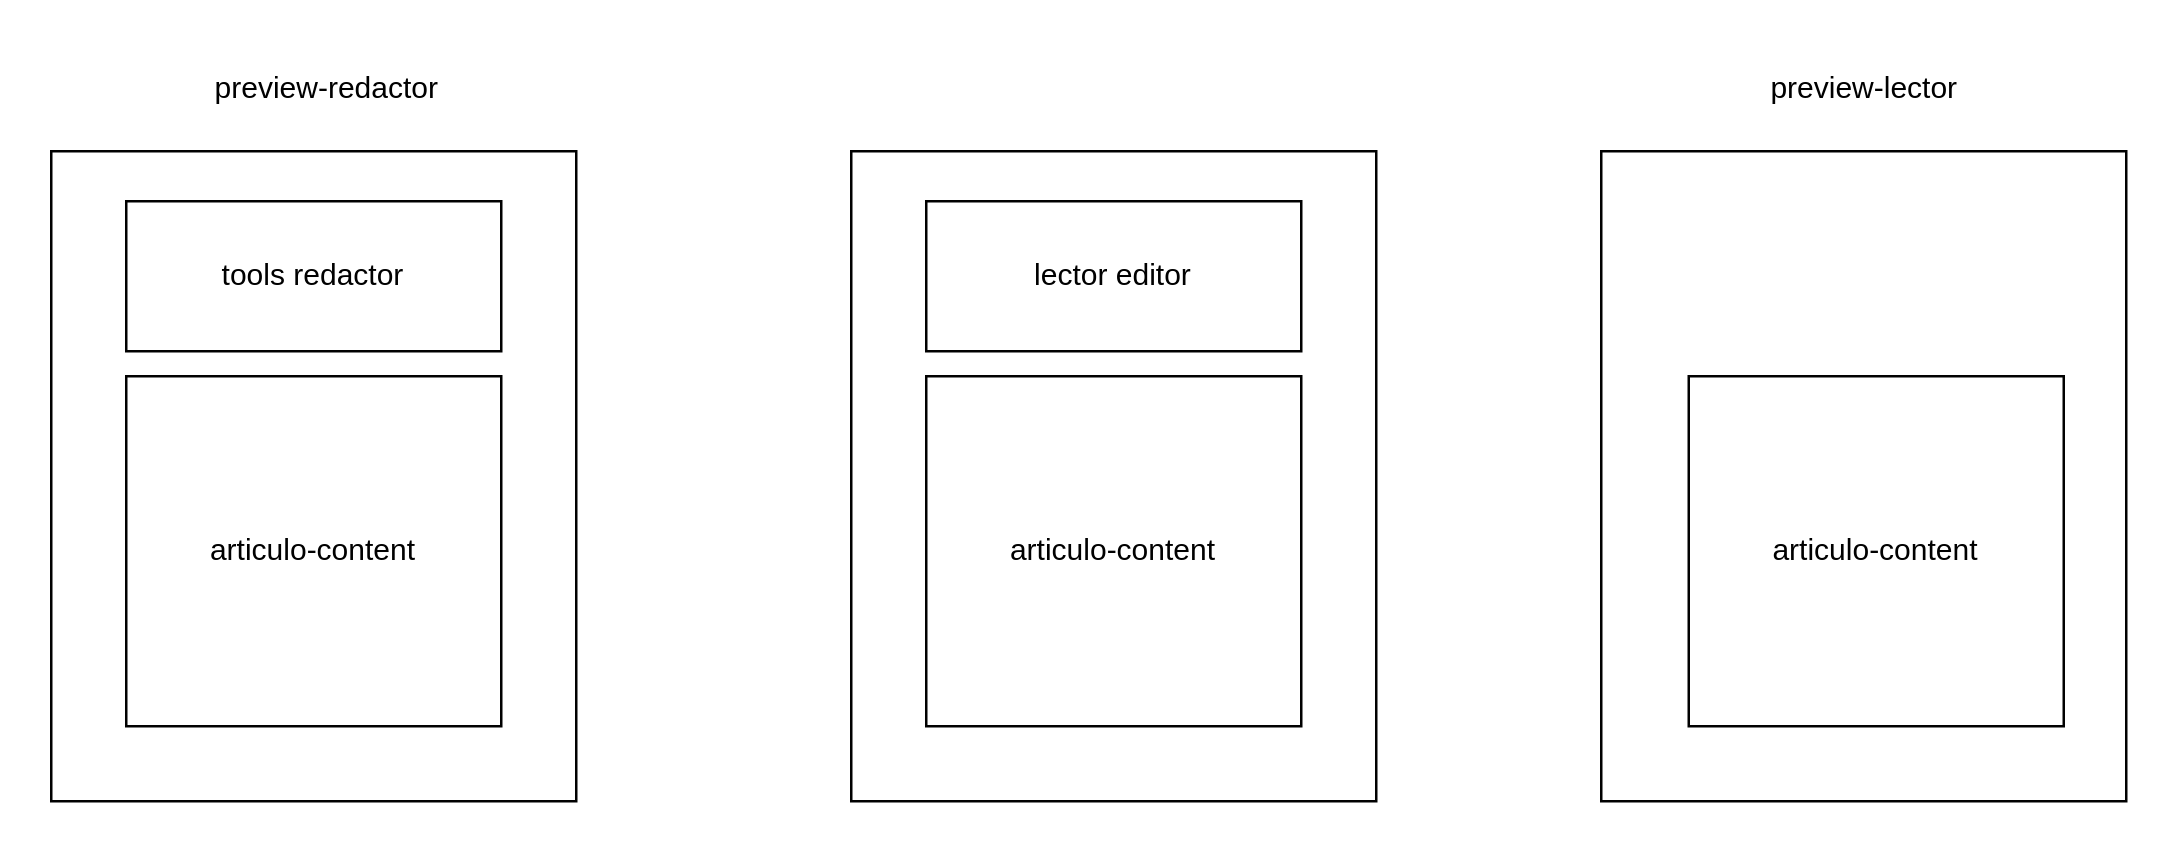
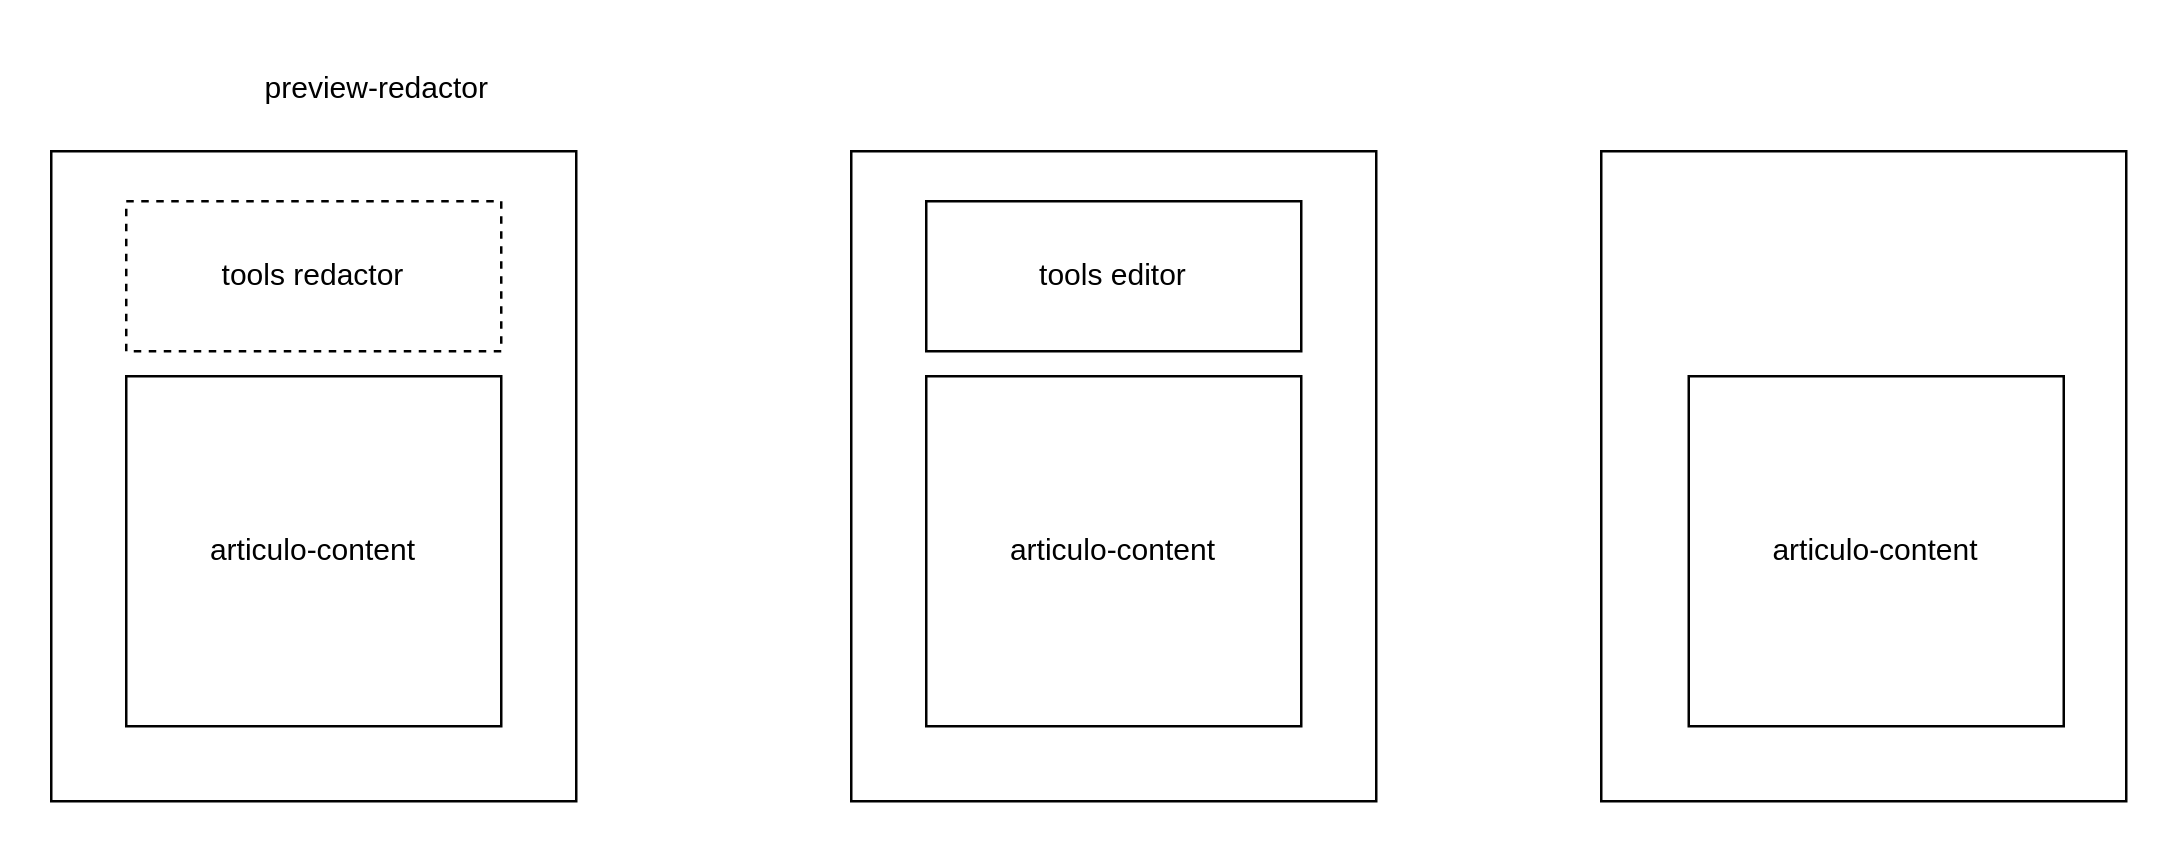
(326, 89) -> (376, 89)
(1864, 89) -> none
(314, 276) -> (314, 276)
(1114, 276) -> (1114, 276)
